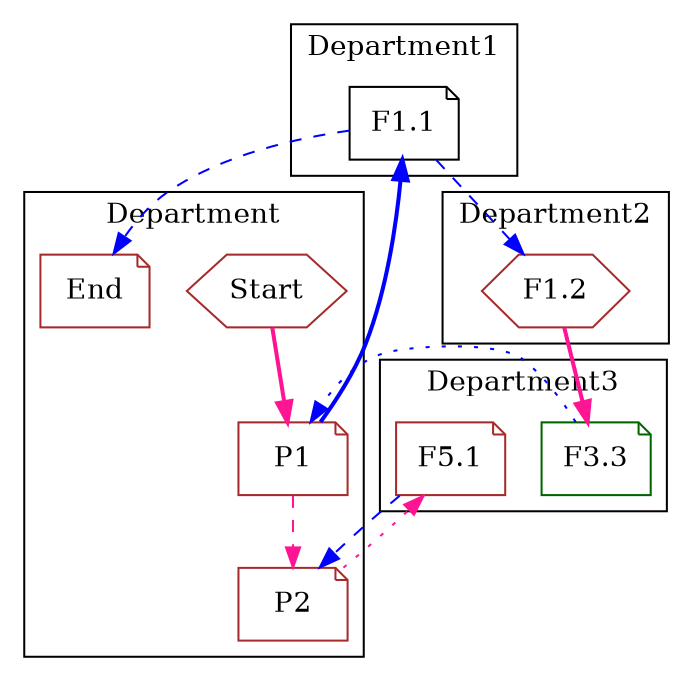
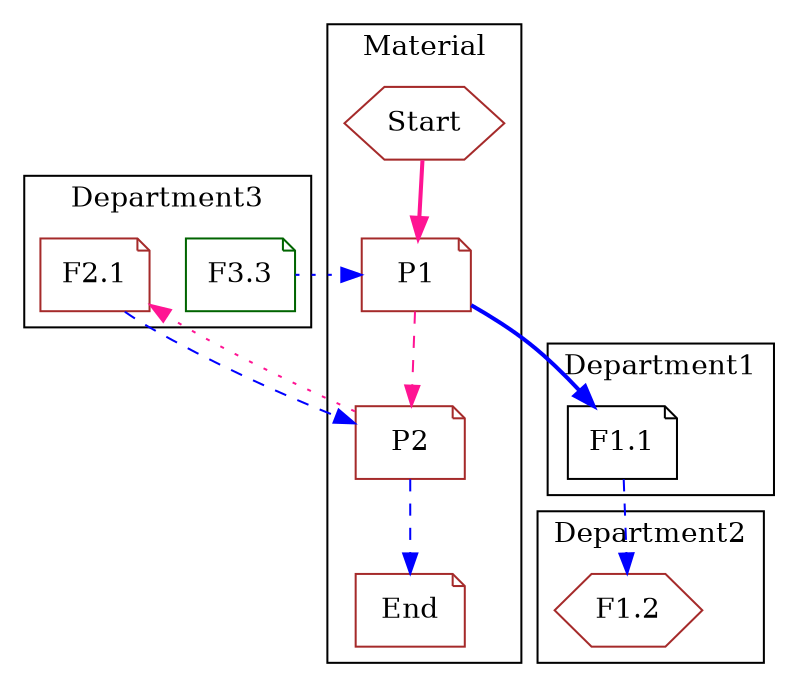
(226, 162) -> (410, 516)
(194, 215) -> (424, 47)
(575, 372) -> none
(451, 459) -> (95, 275)
